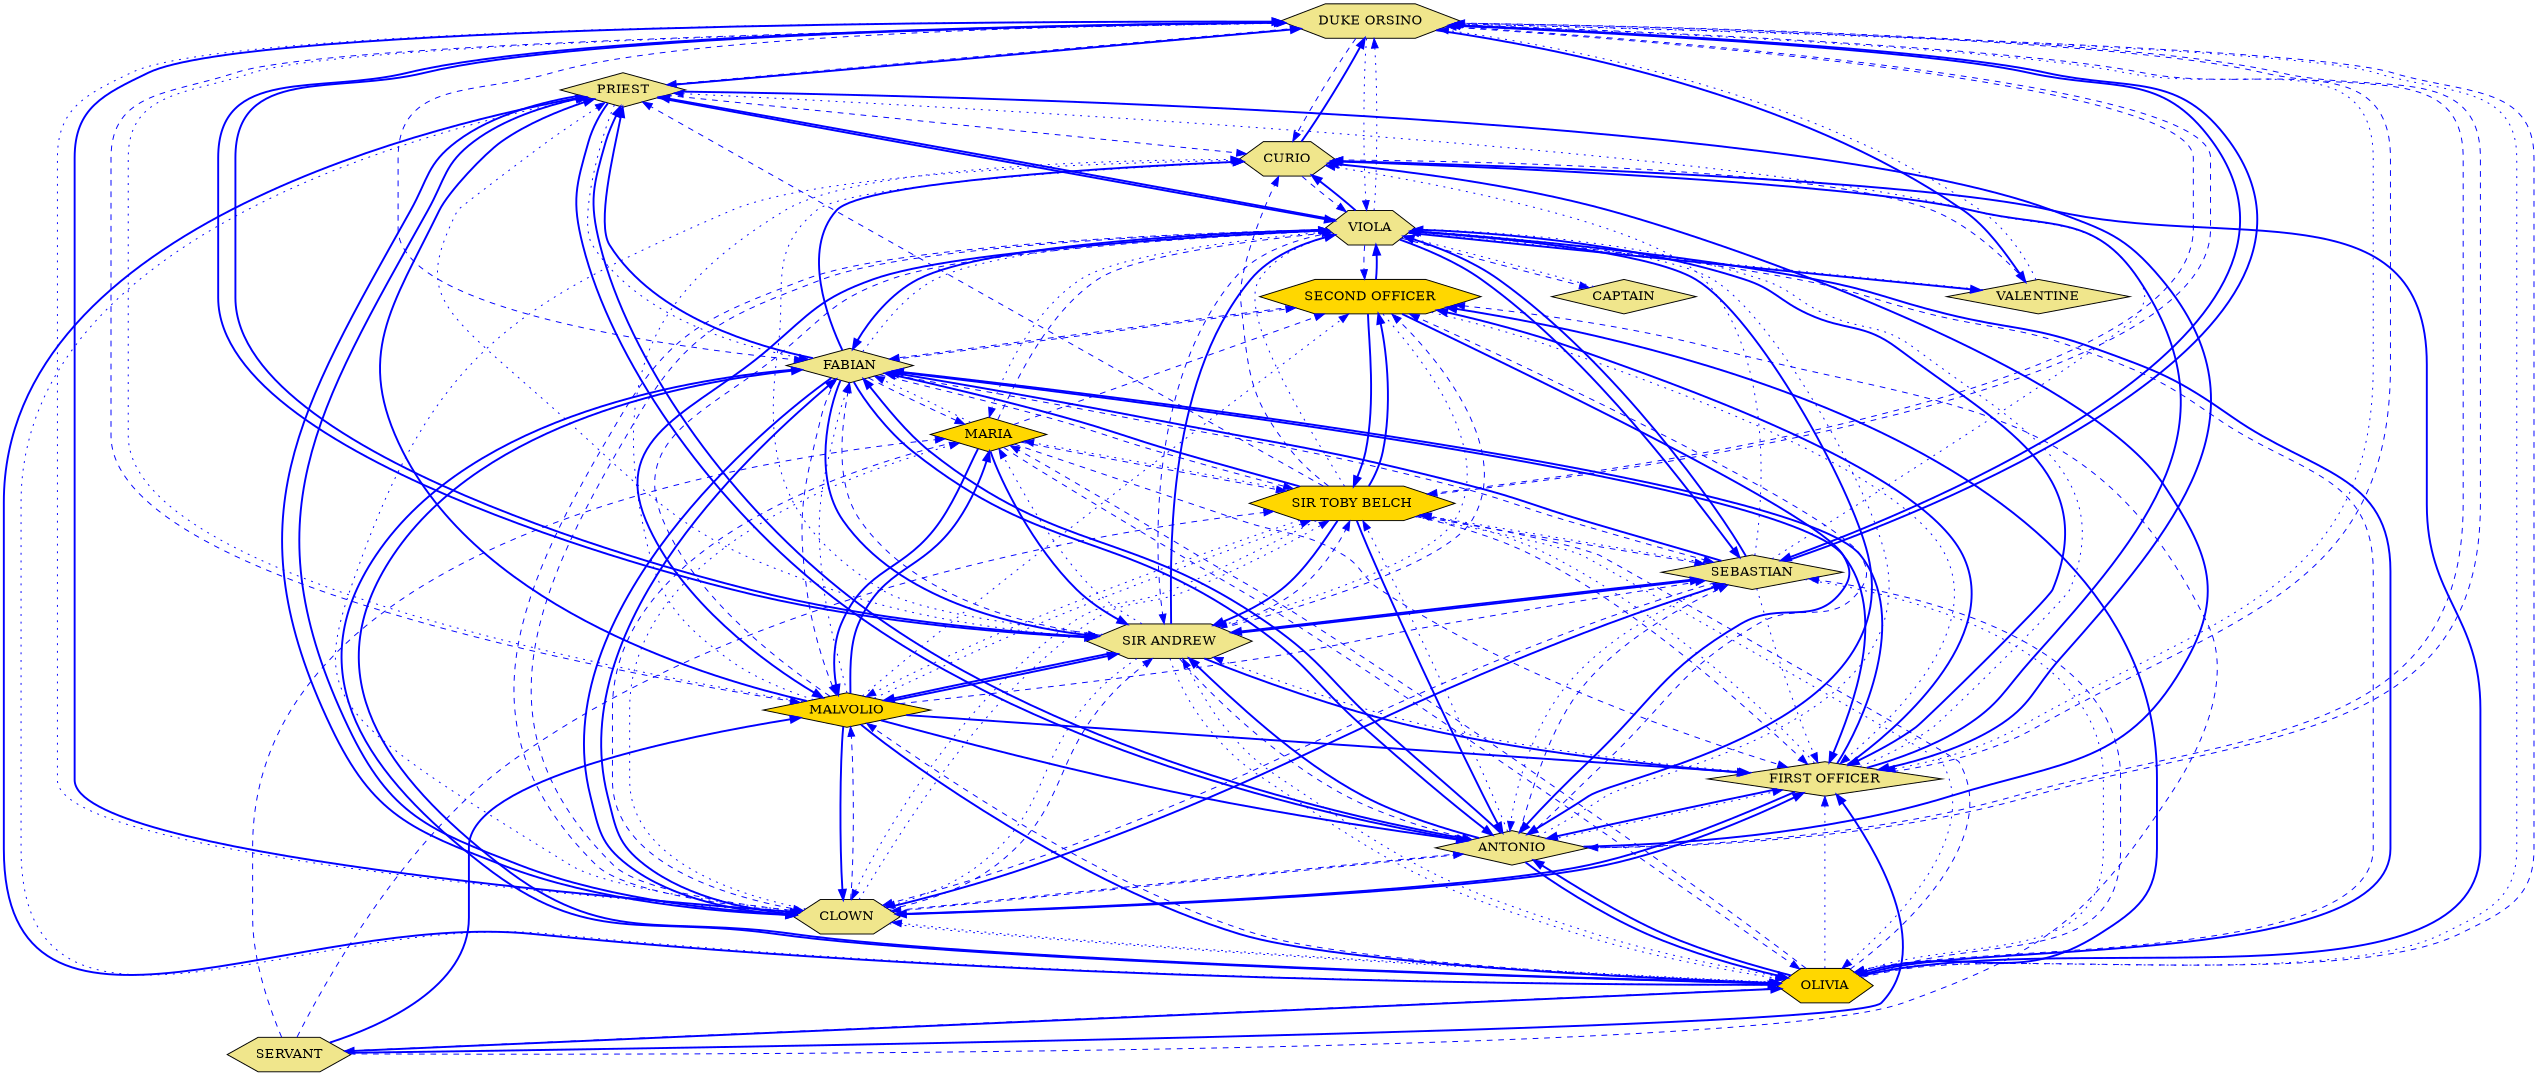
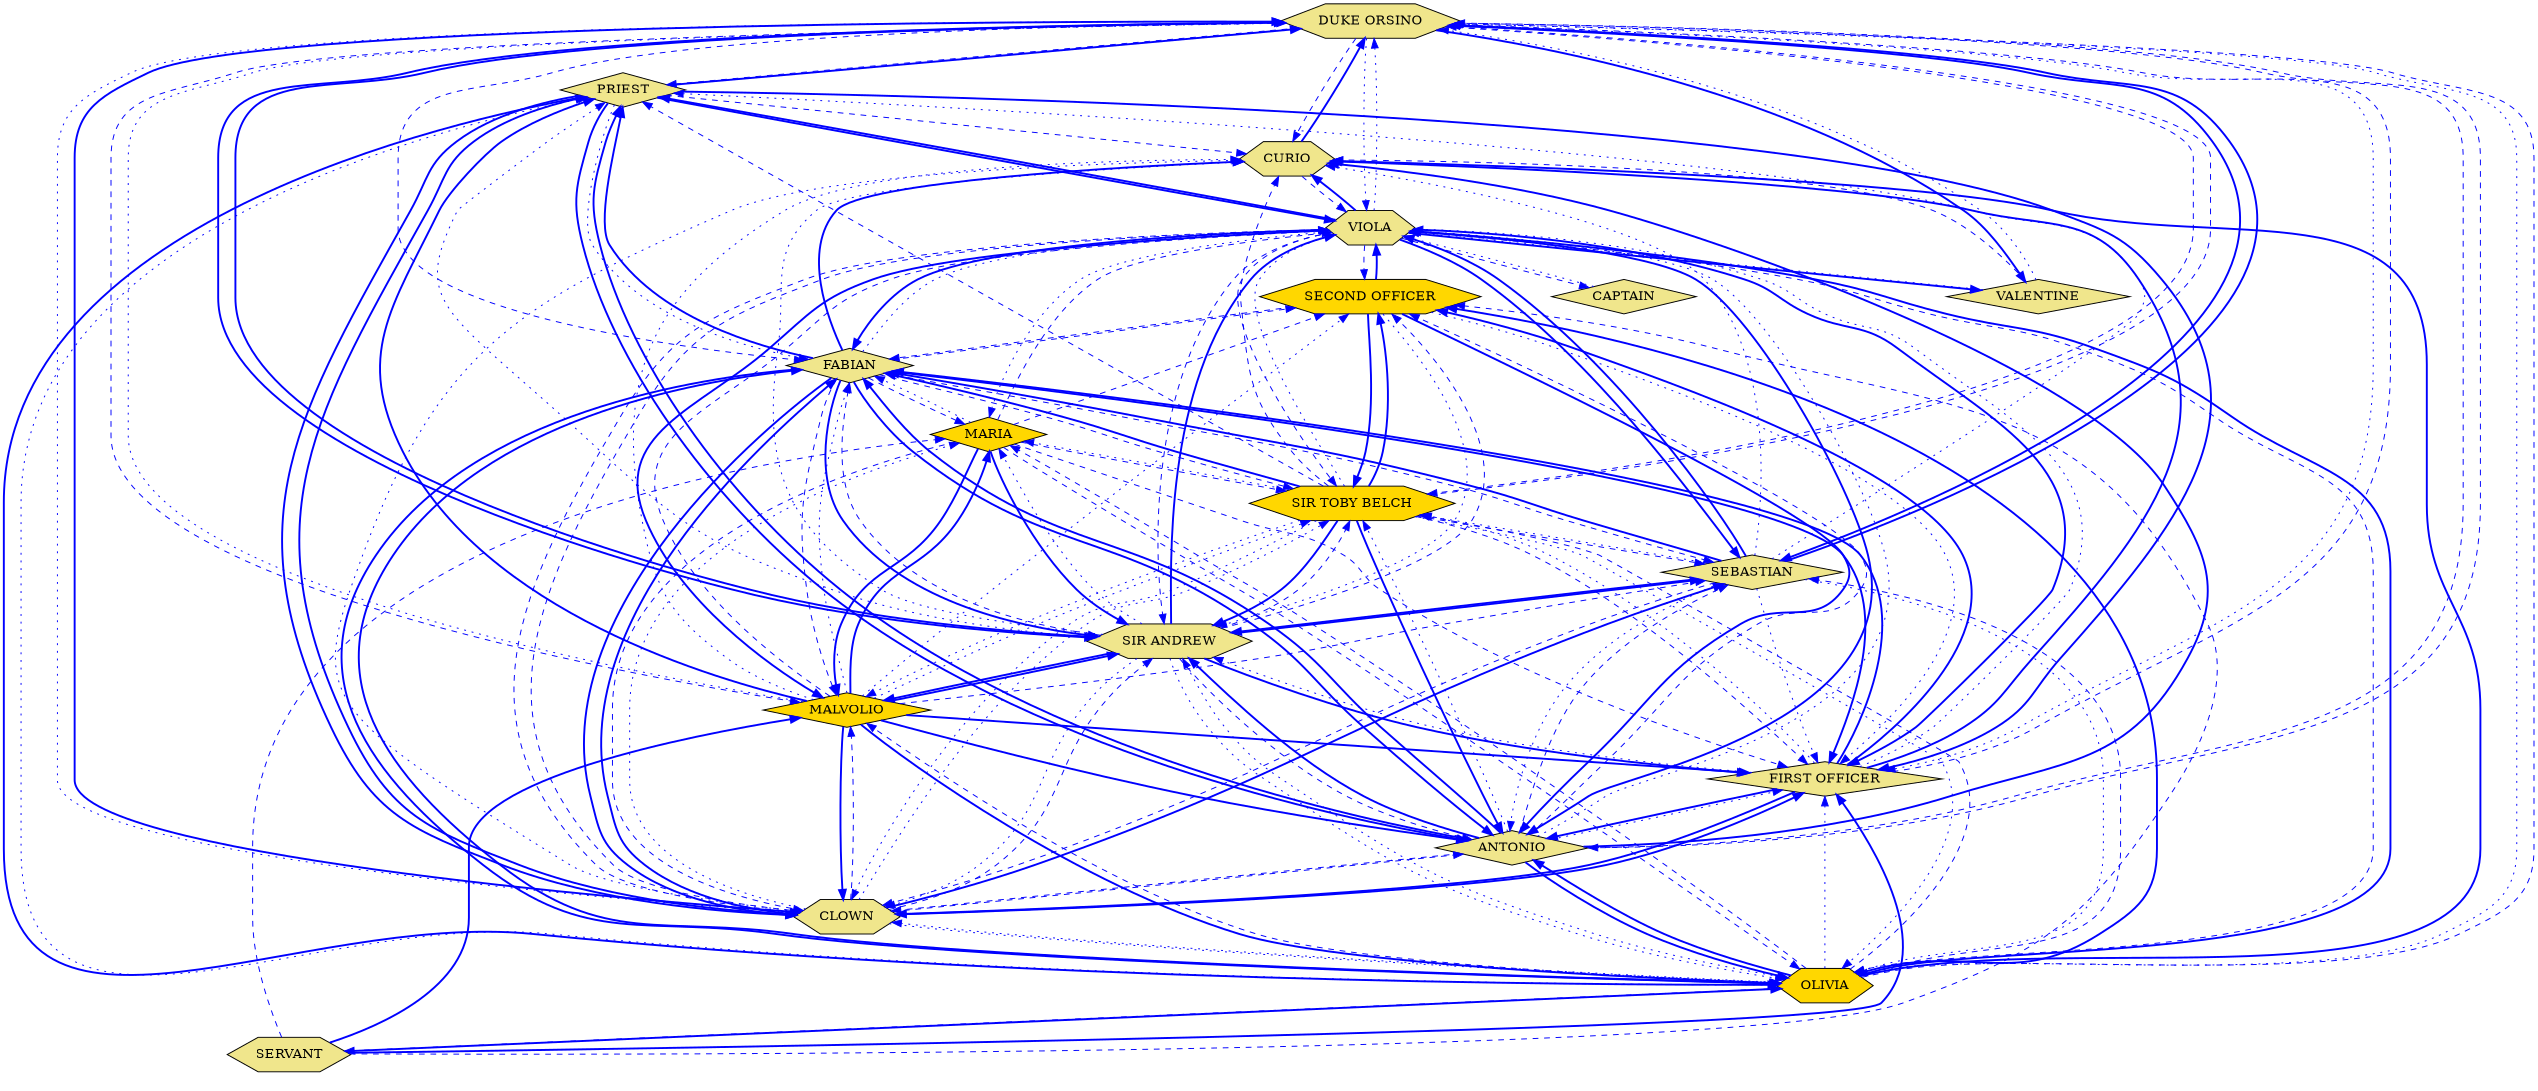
(707, 653) -> (1254, 353)
